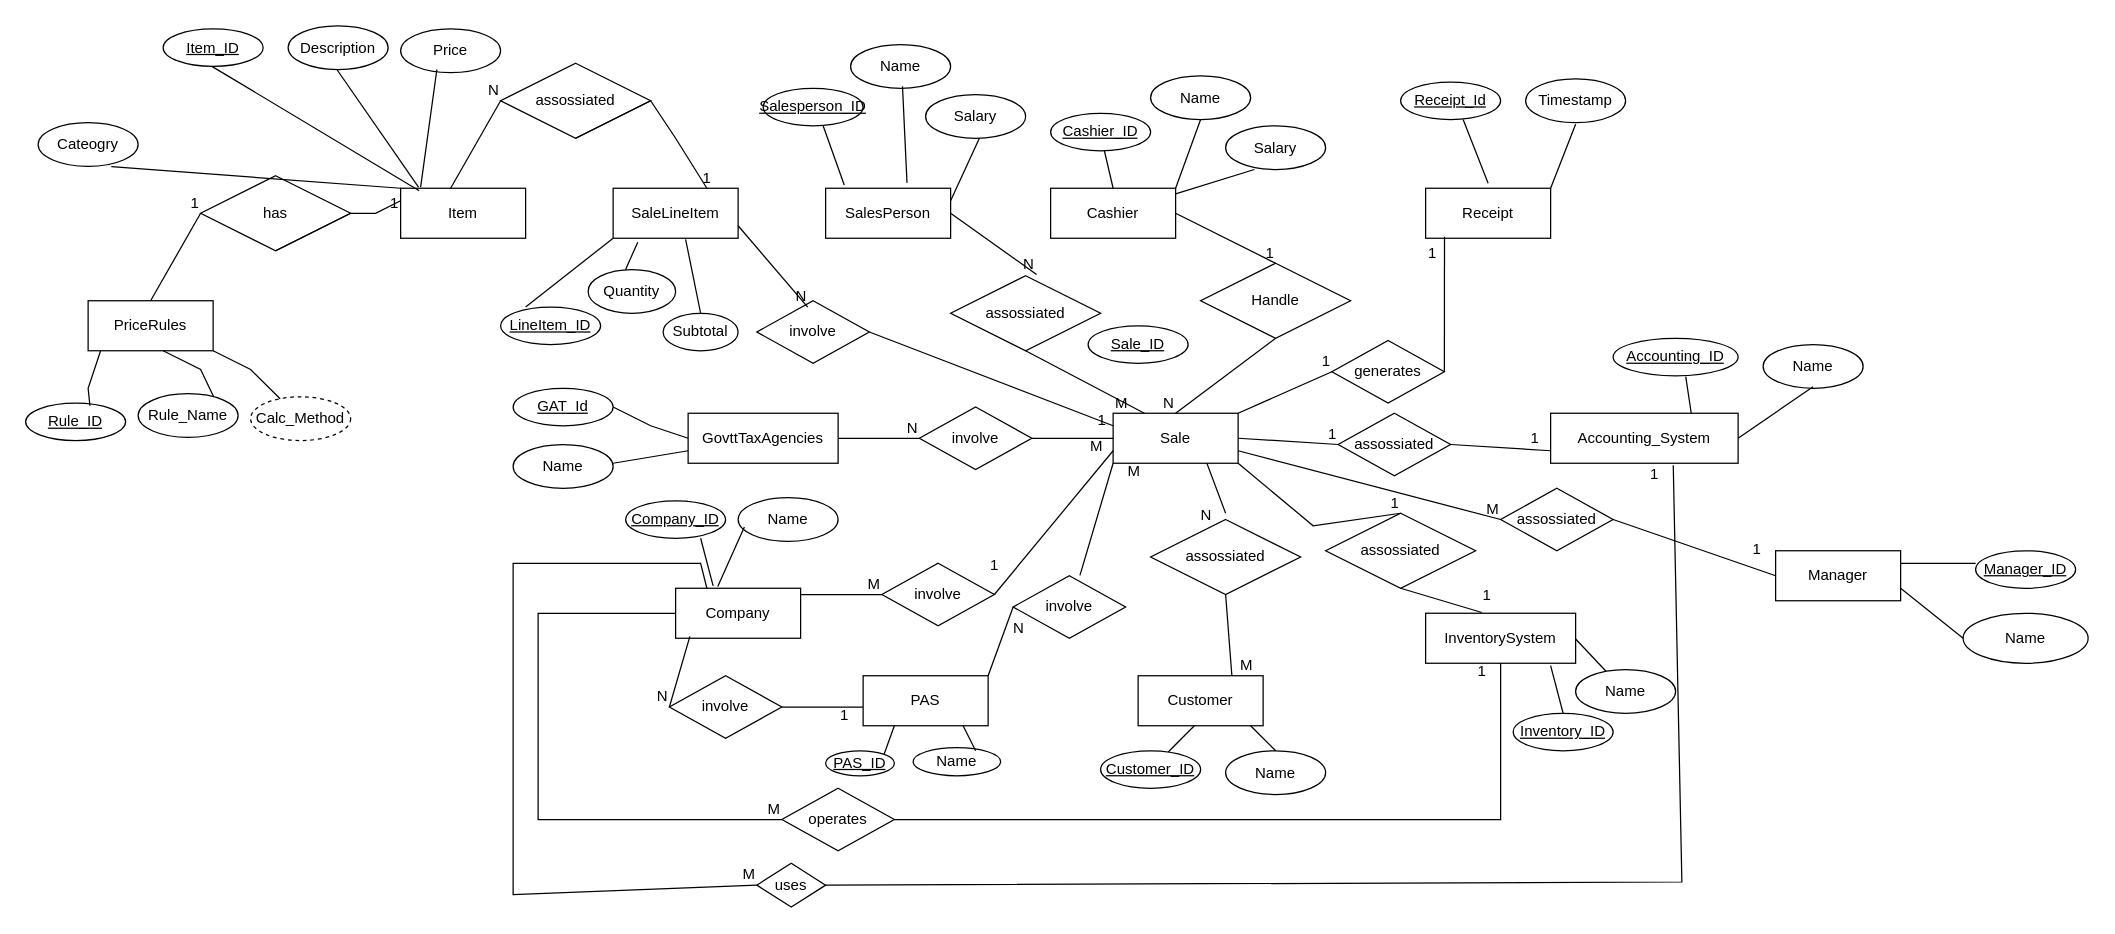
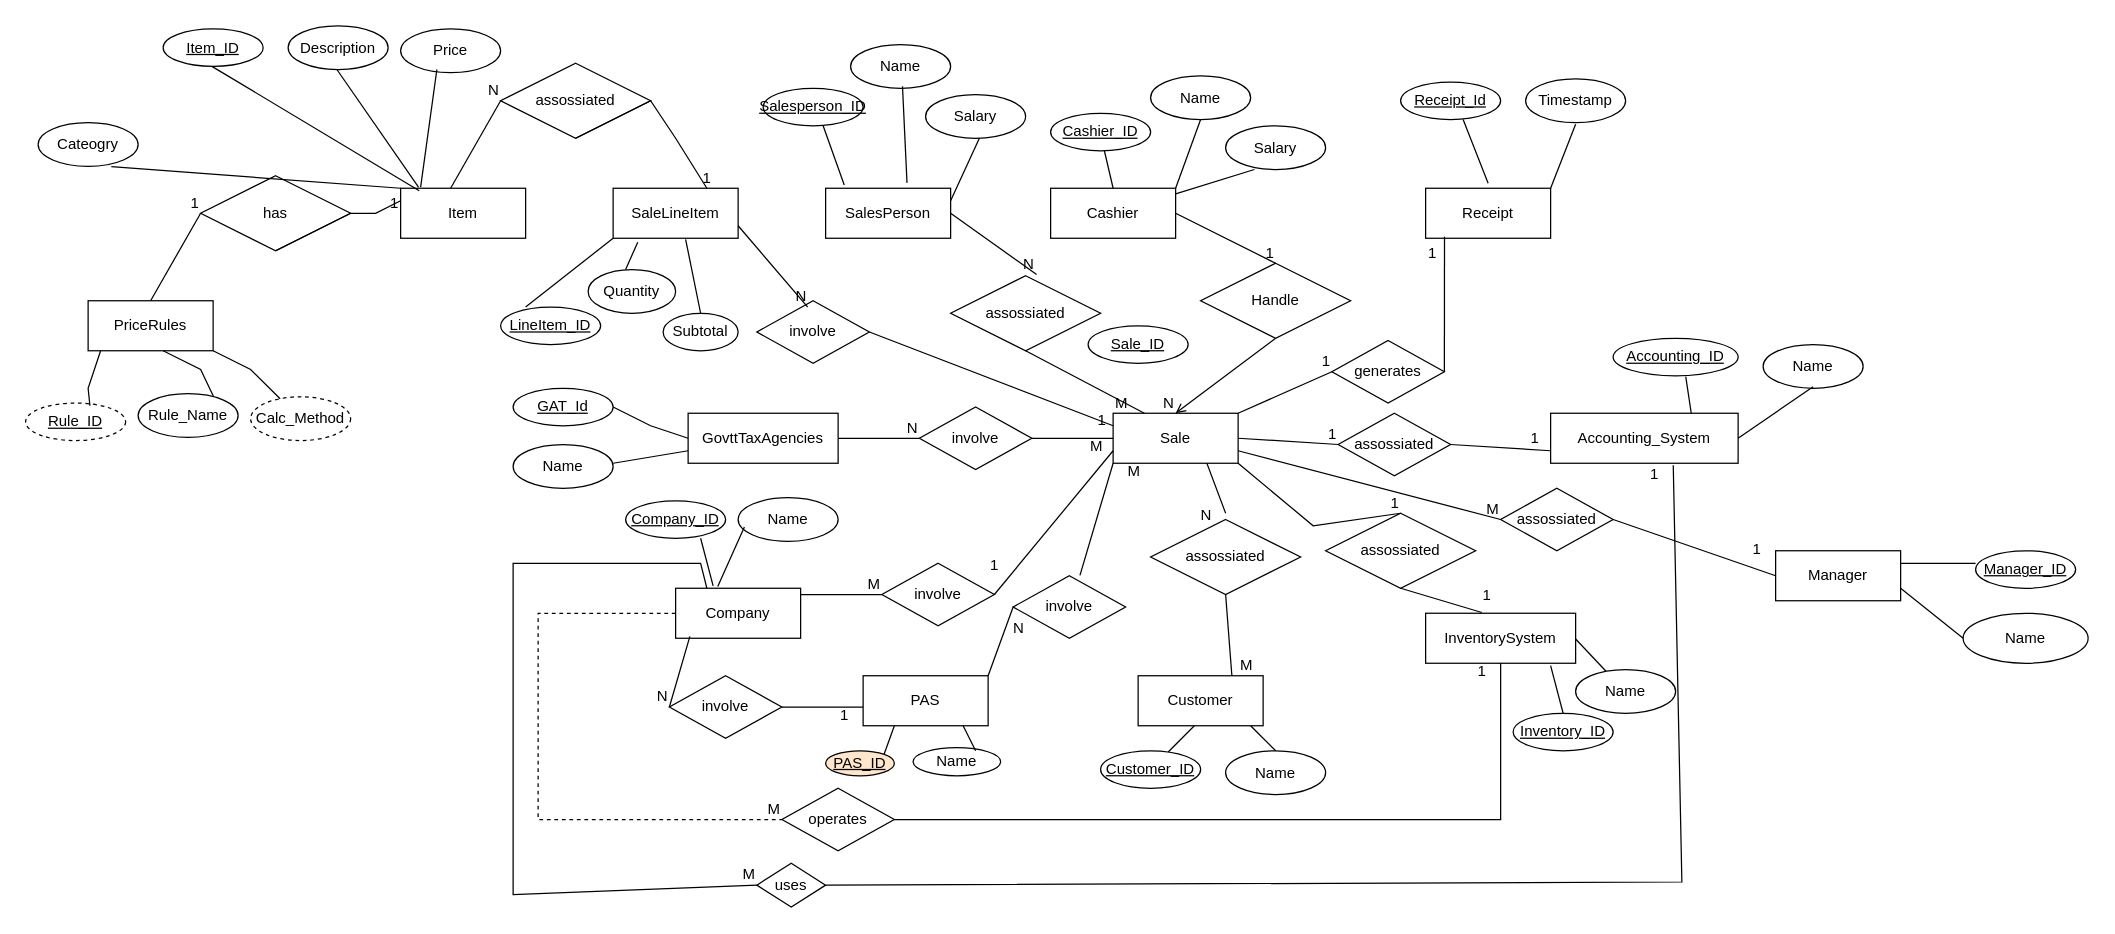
(1180, 410) -> (1180, 410)
(76, 422) -> (76, 422)
(860, 763) -> (860, 763)
(538, 769) -> (538, 769)
